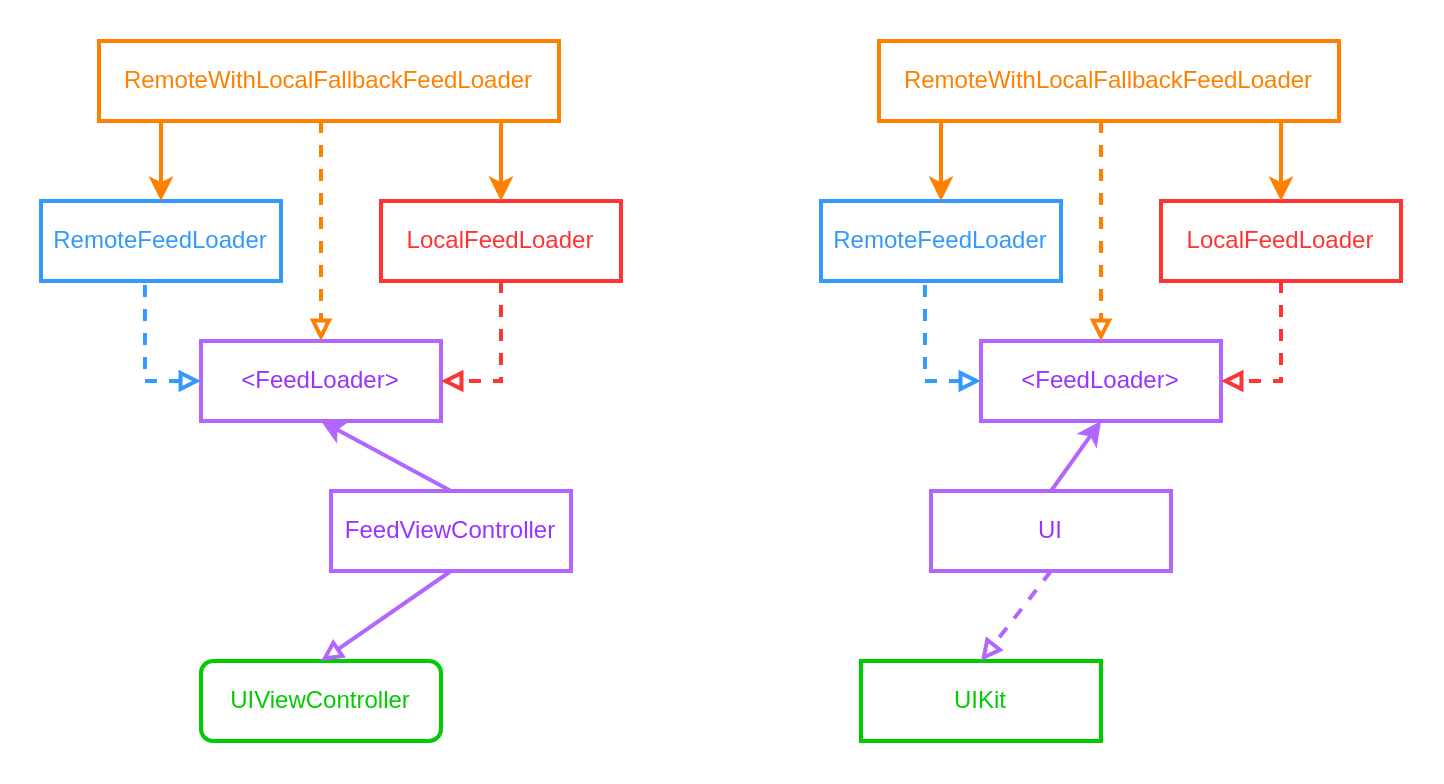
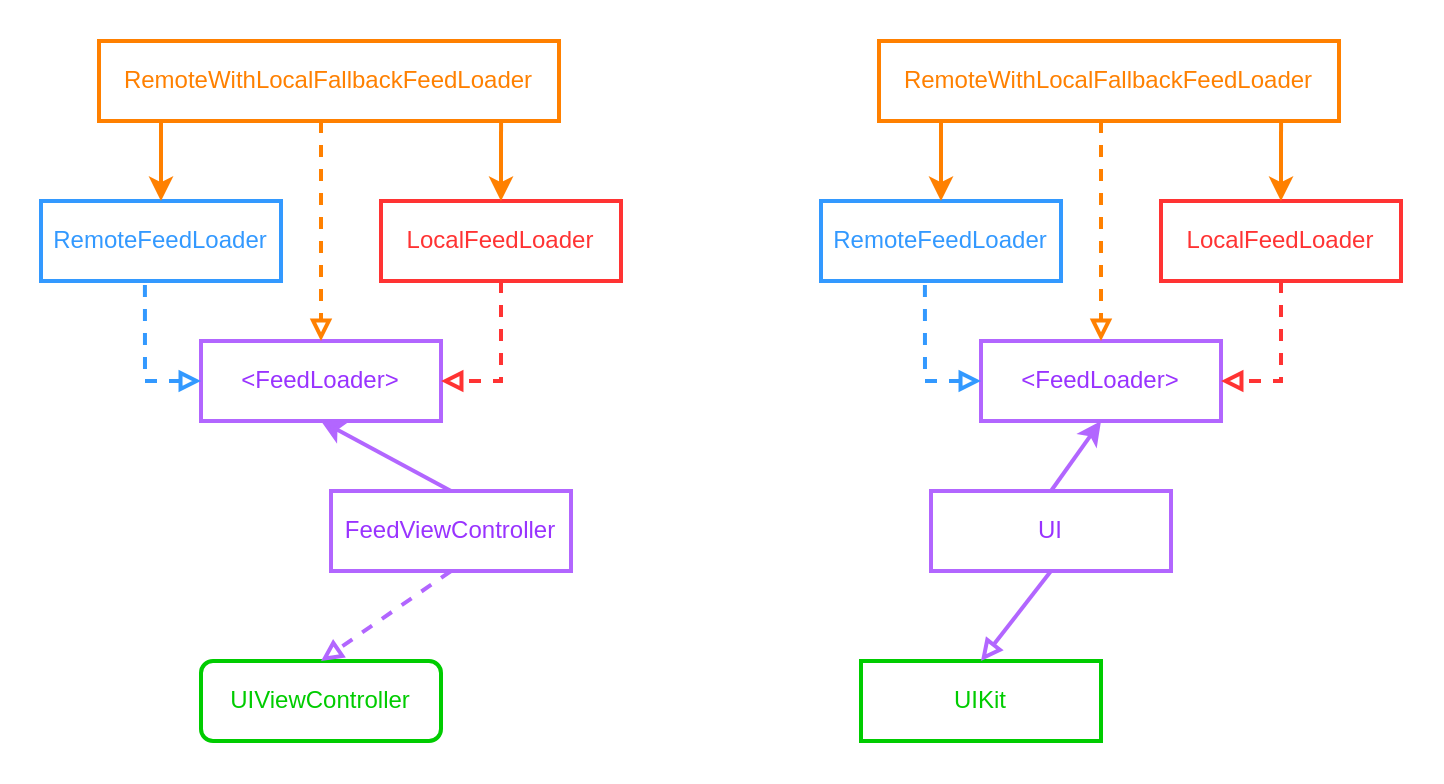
(416, 595) -> (416, 595)
(1020, 611) -> (1020, 611)
